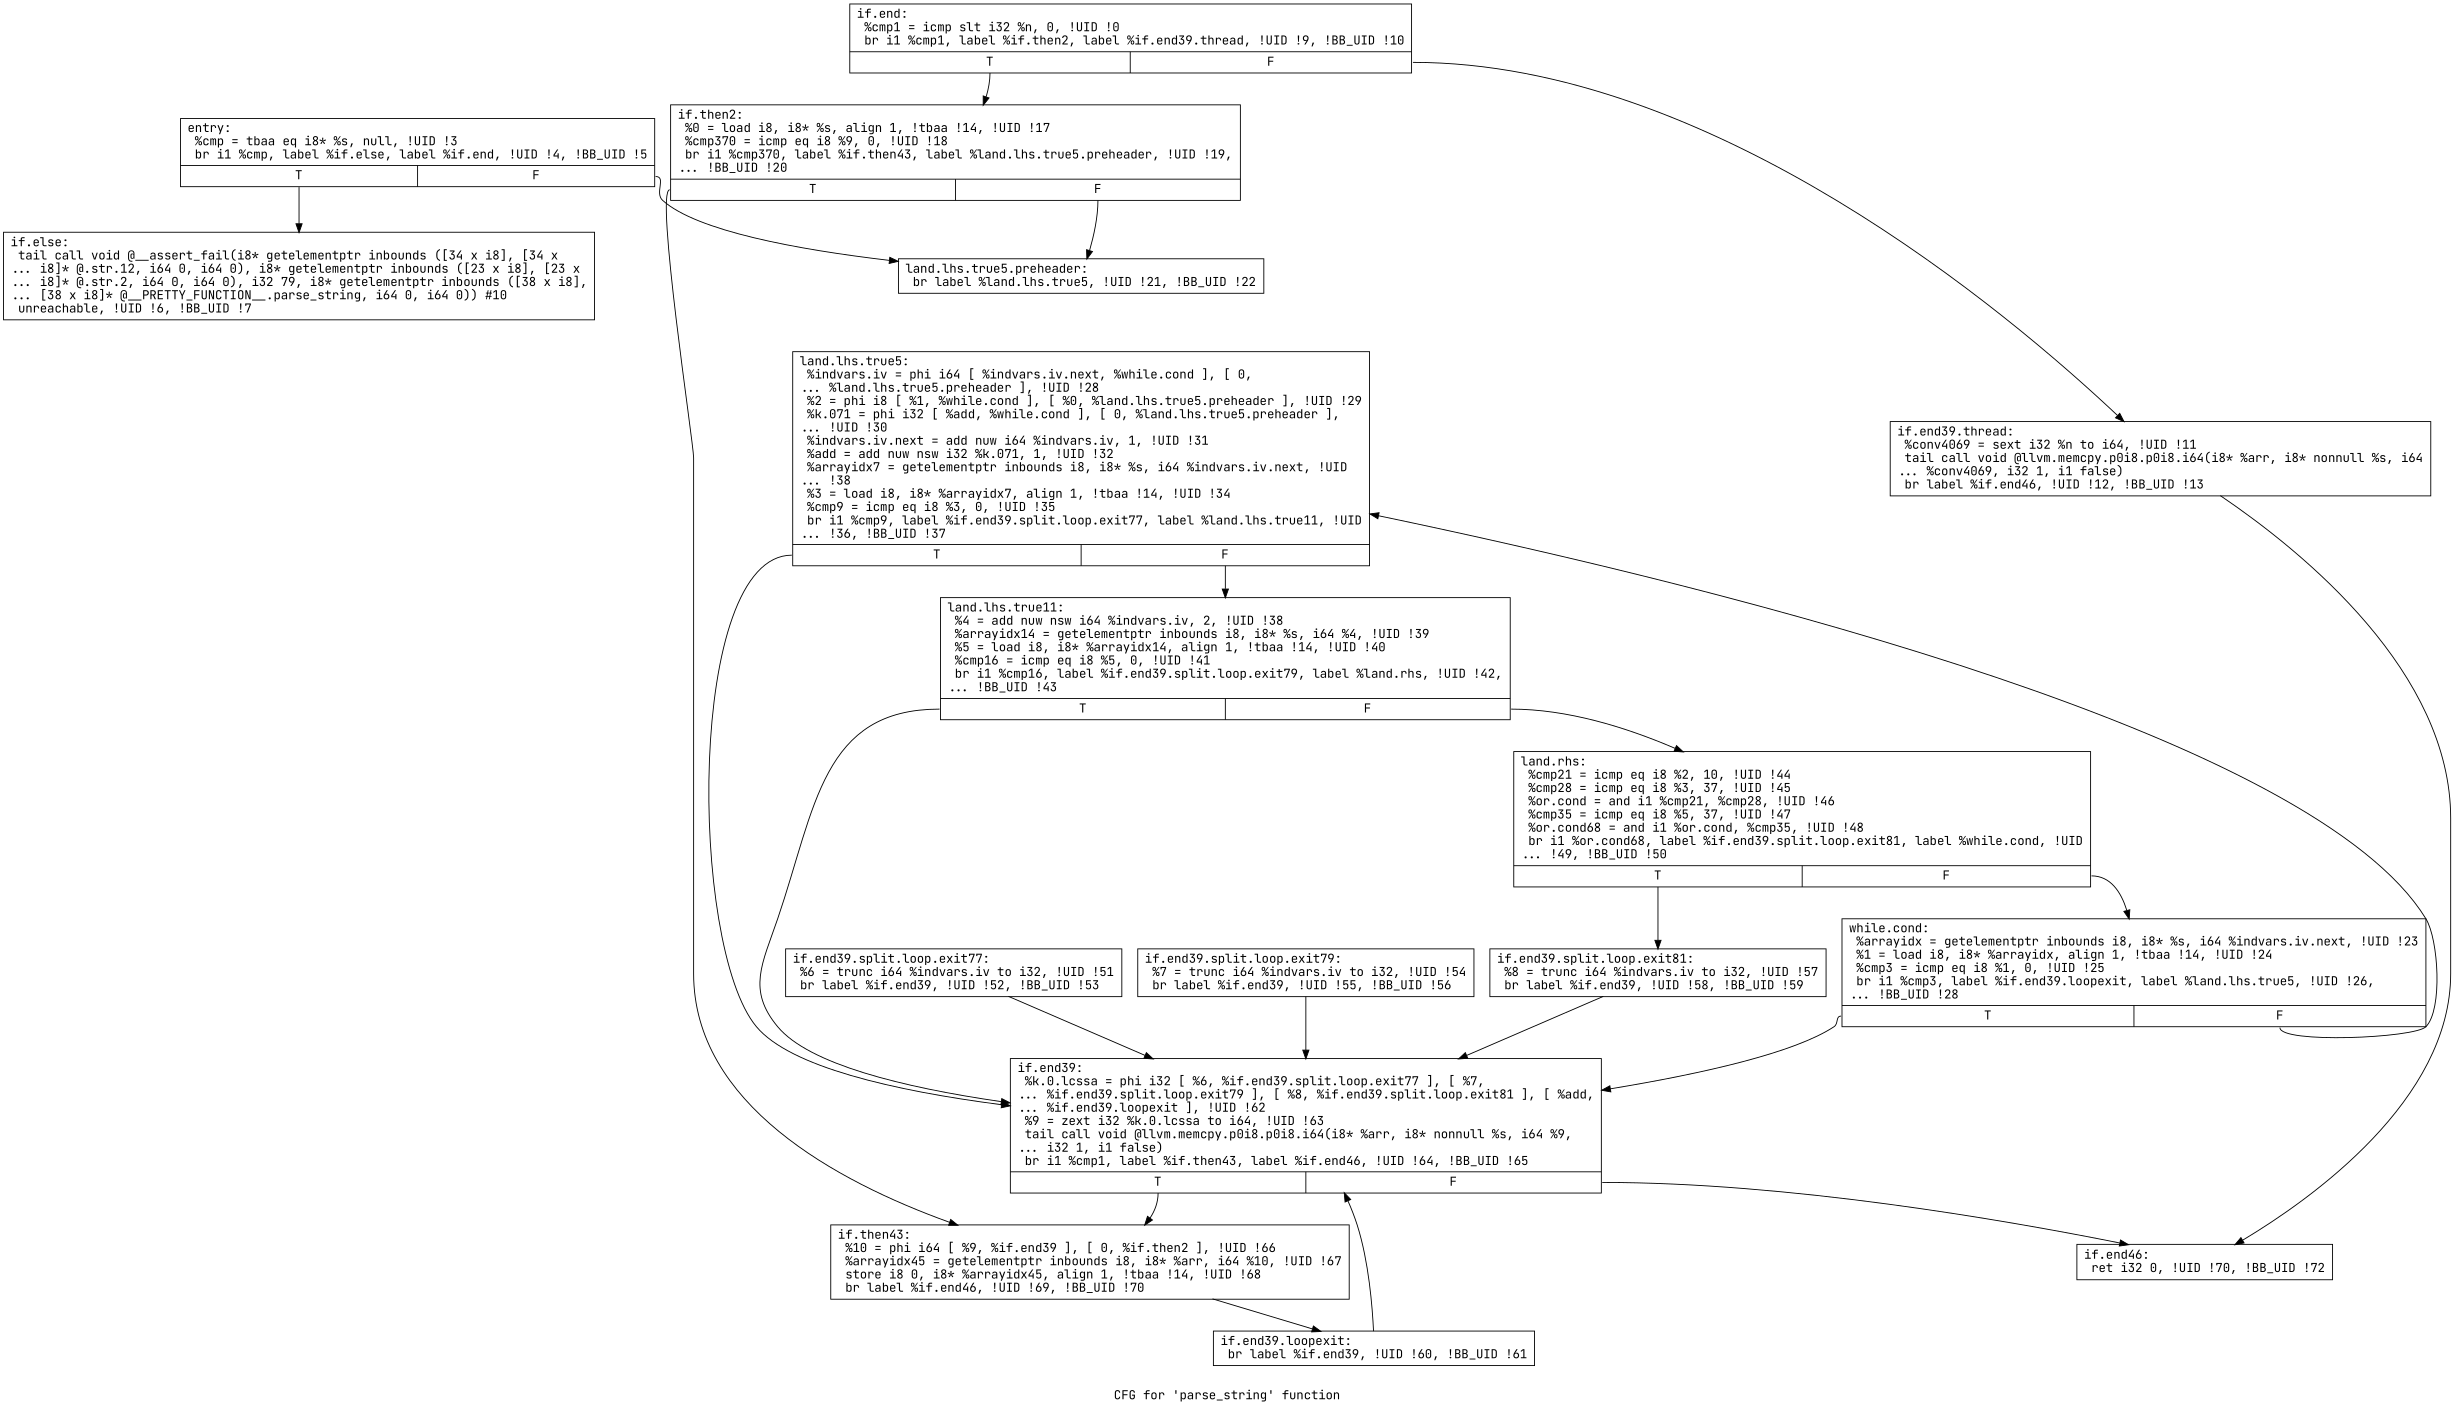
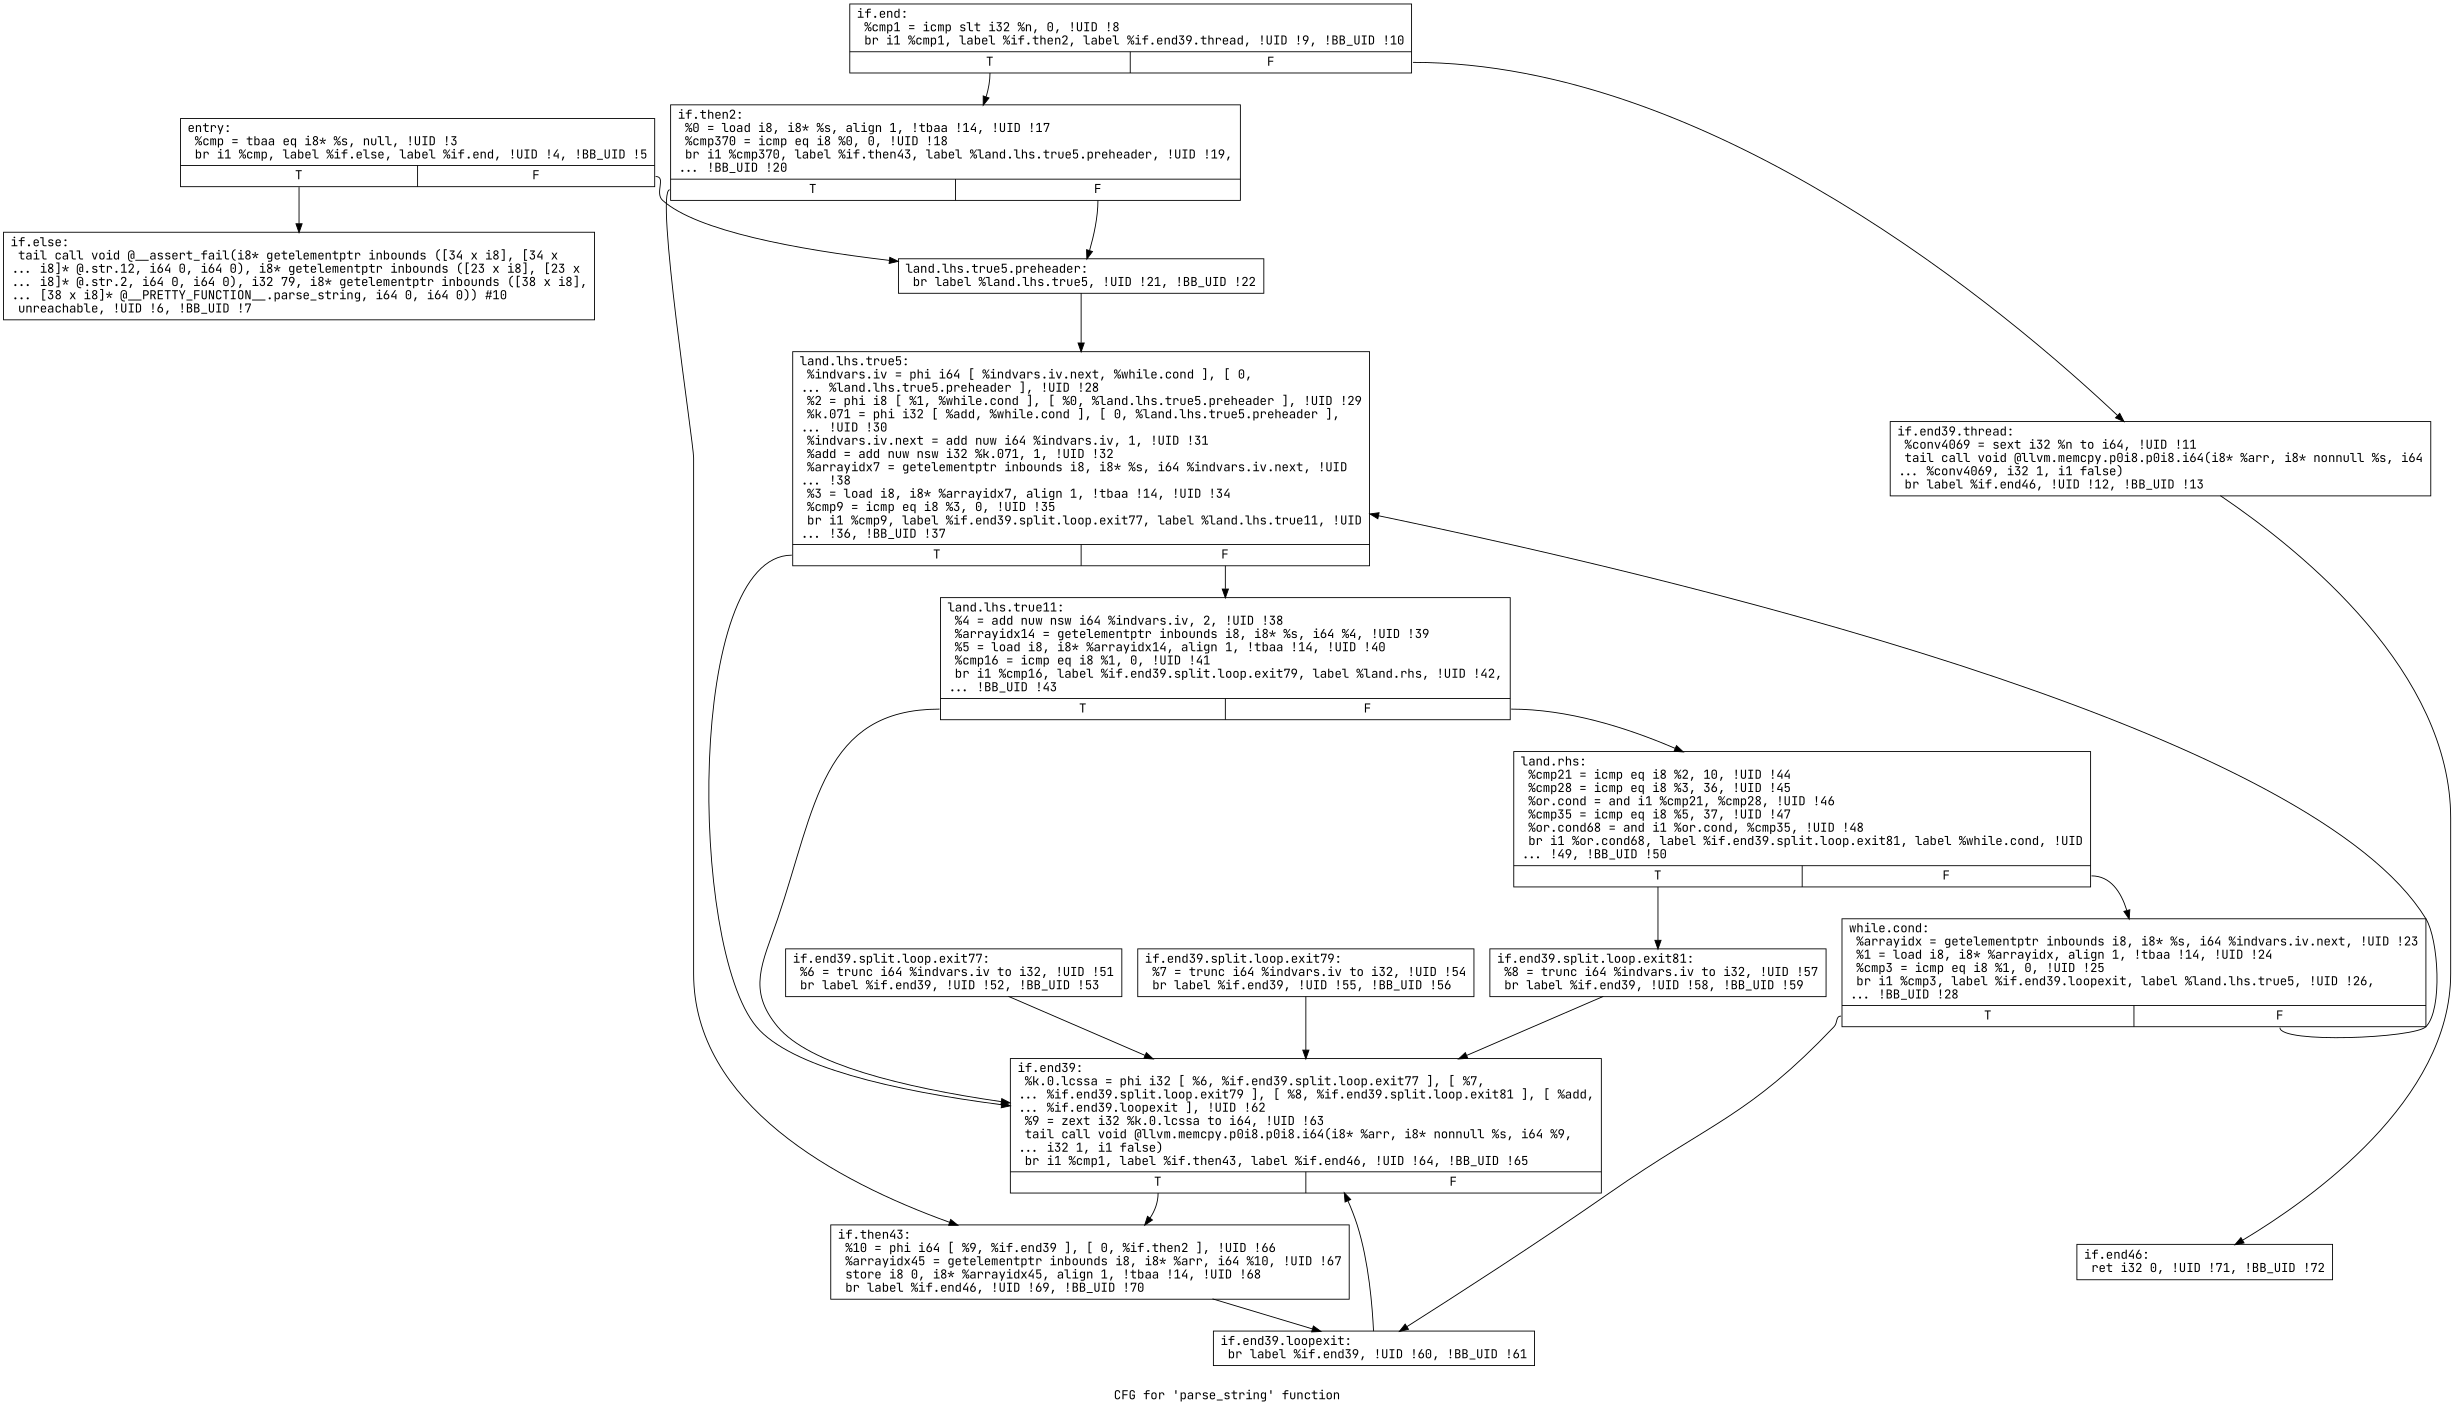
(989, 27) -> (989, 27)
(813, 142) -> (813, 142)
none -> (1081, 318)
(1079, 661) -> (1079, 661)
(1656, 788) -> (1656, 788)
(1731, 1064) -> (1631, 1179)
(1862, 1201) -> none
(2205, 1268) -> (2205, 1268)
